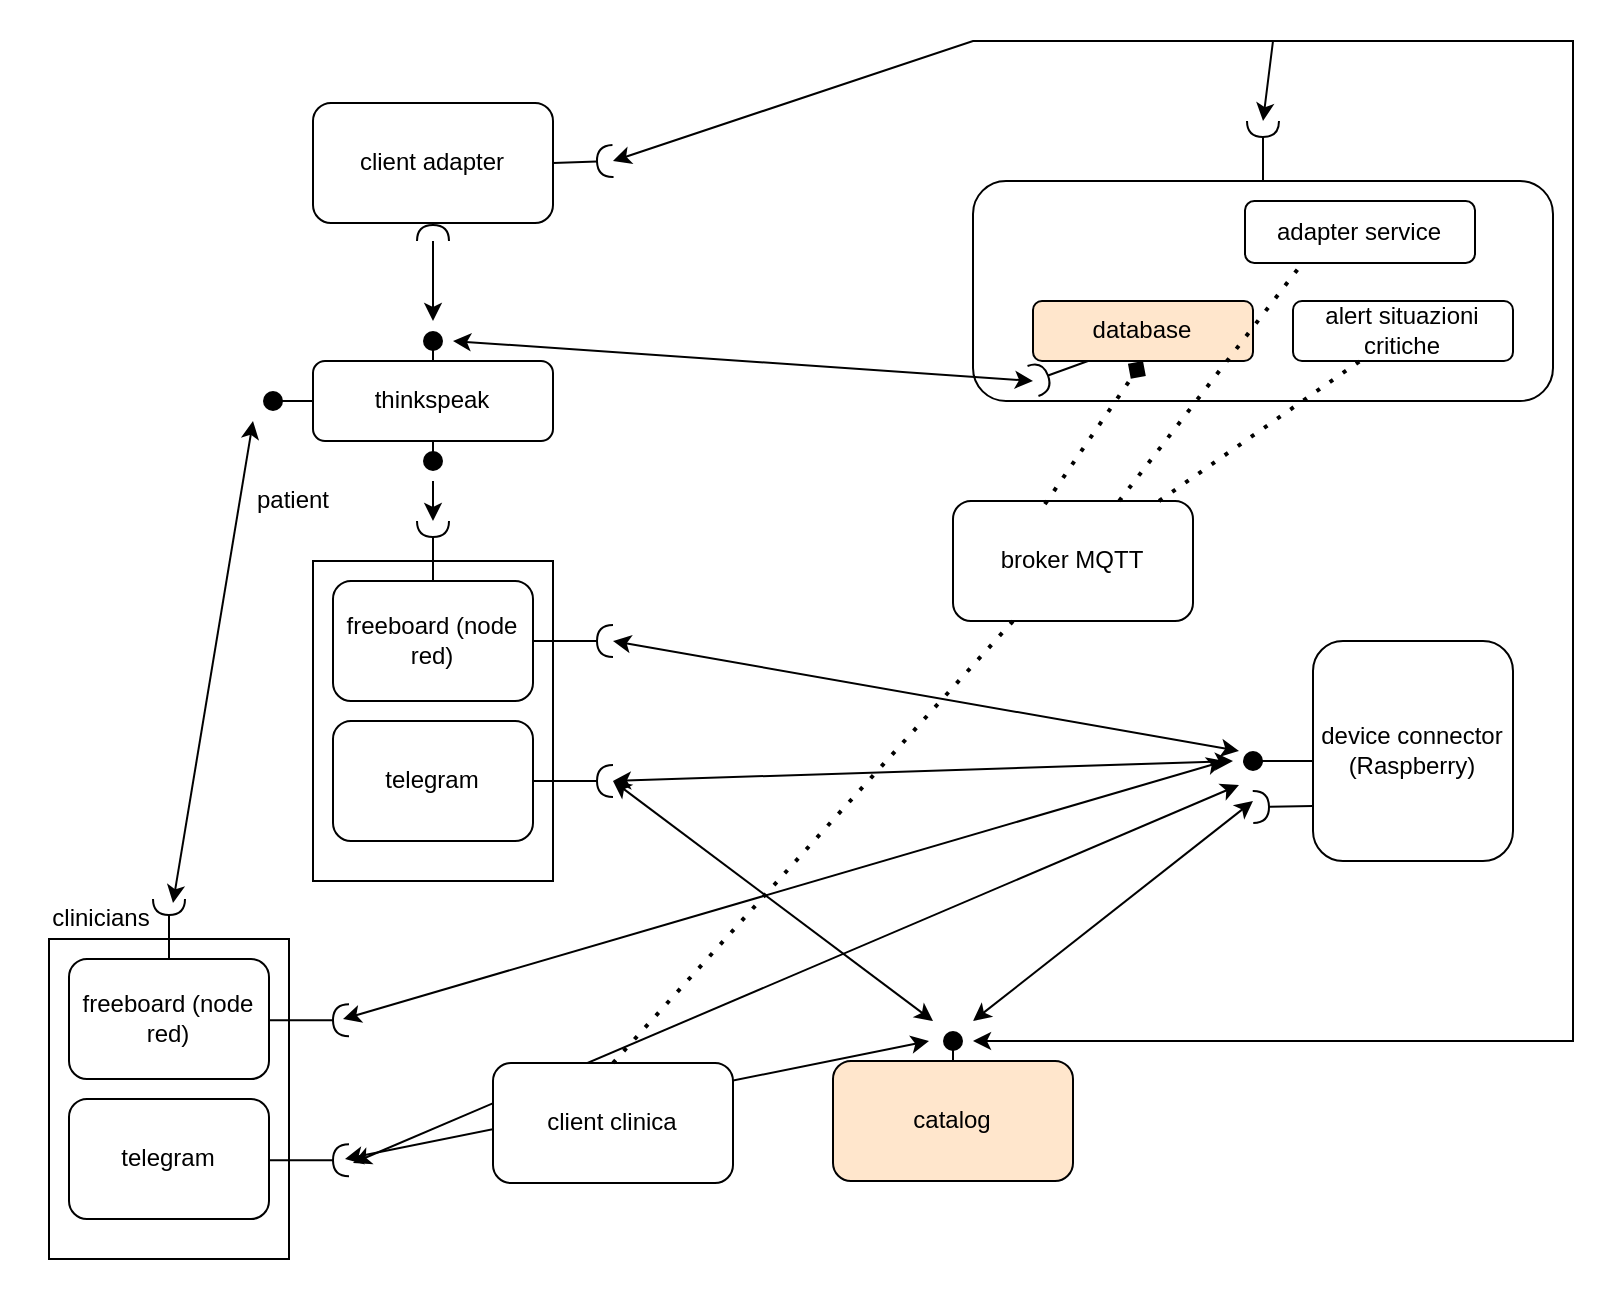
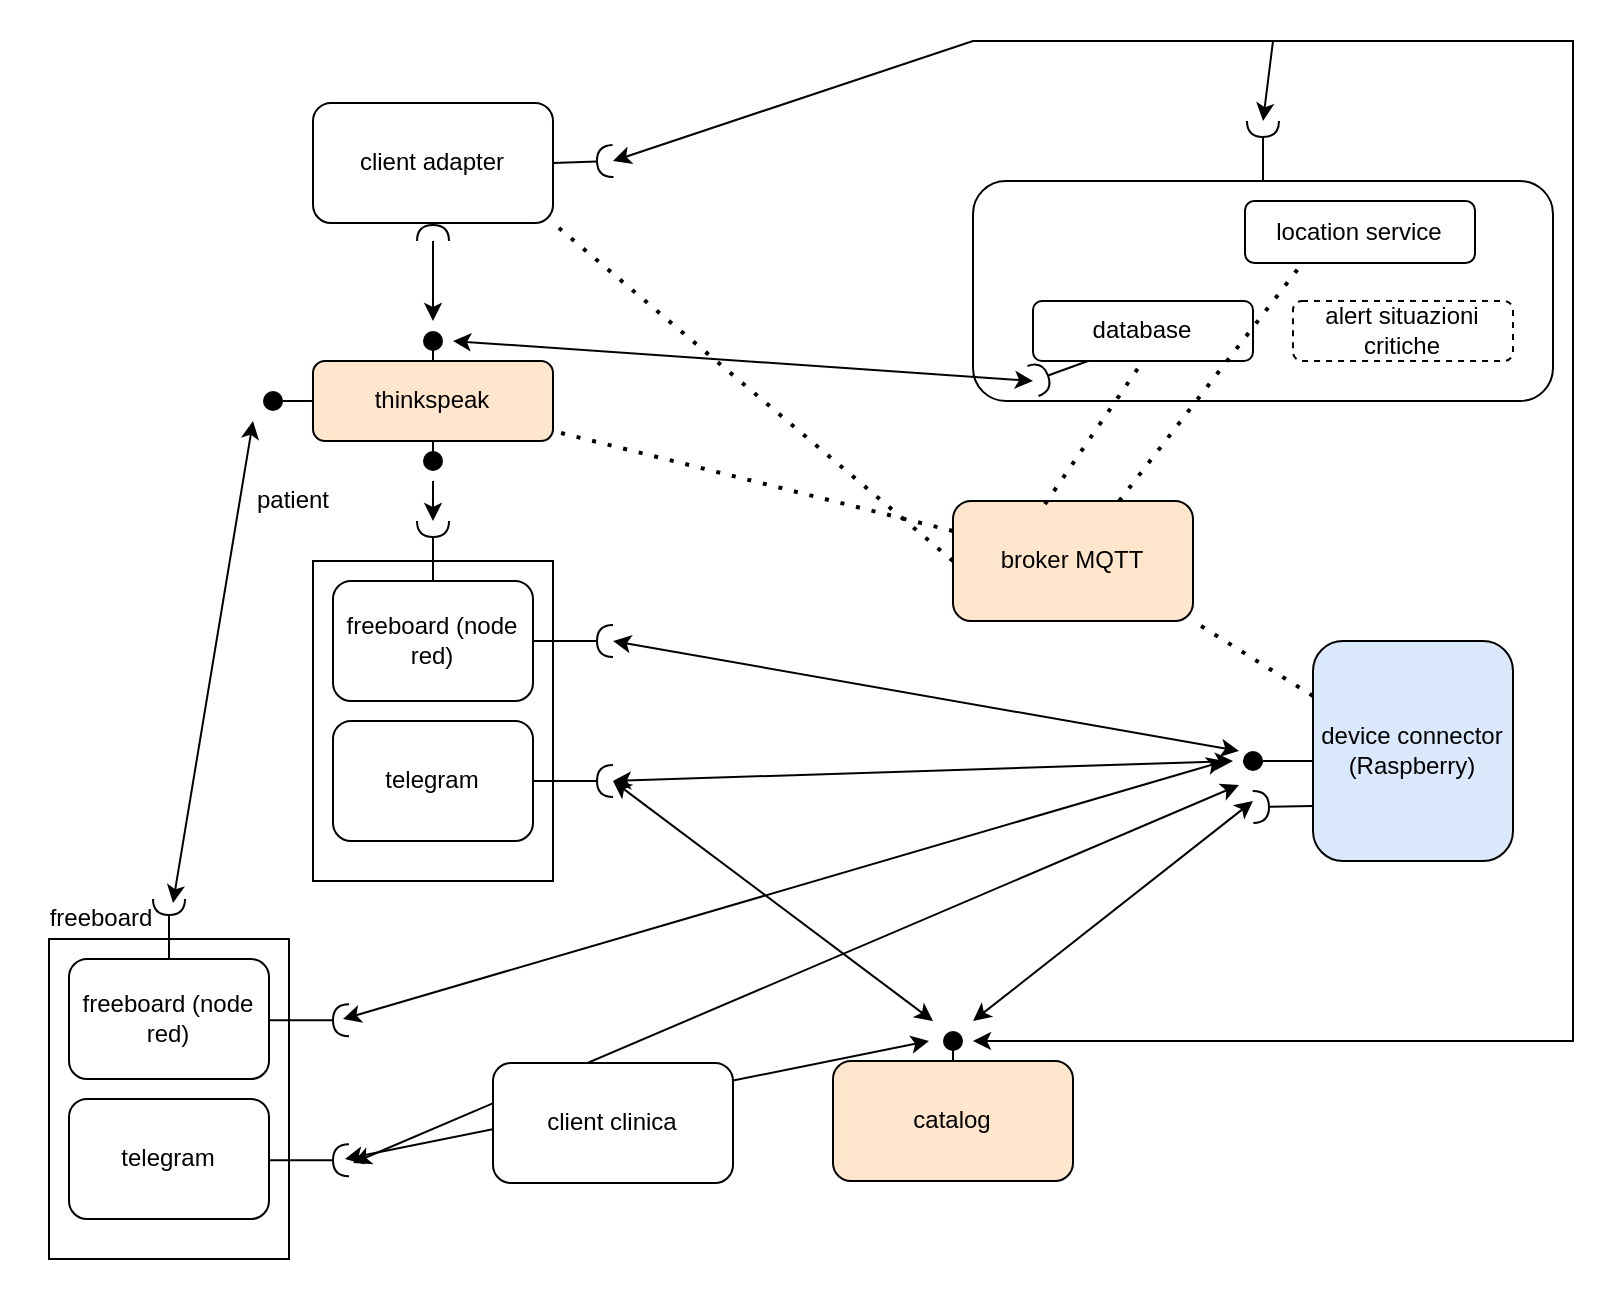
(1360, 233) -> (1360, 233)
(1143, 331) -> (1143, 331)
(1403, 331) -> (1403, 331)
(1131, 378) -> (1136, 371)
(433, 401) -> (433, 401)
(1262, 429) -> (936, 527)
none -> (813, 443)
(1073, 561) -> (1073, 561)
none -> (1287, 680)
(1413, 751) -> (1413, 751)
(102, 919) -> (102, 919)
(700, 967) -> none
